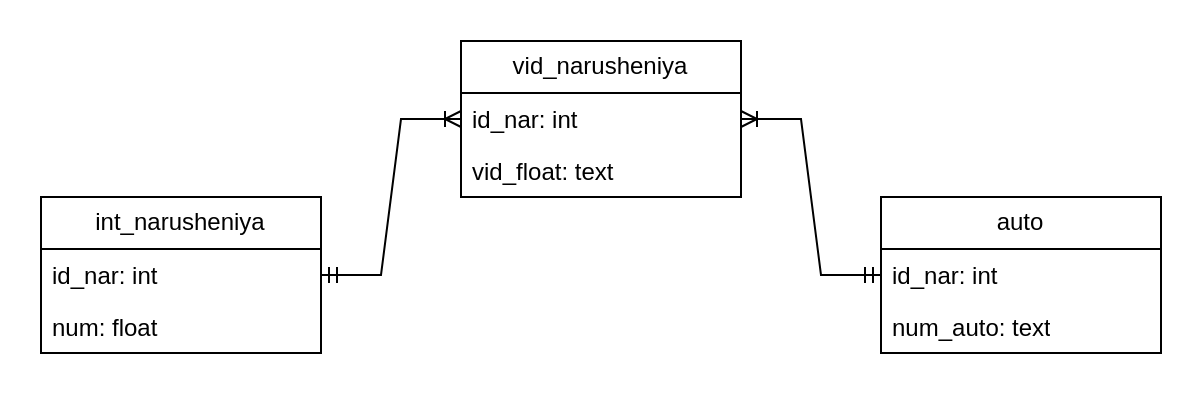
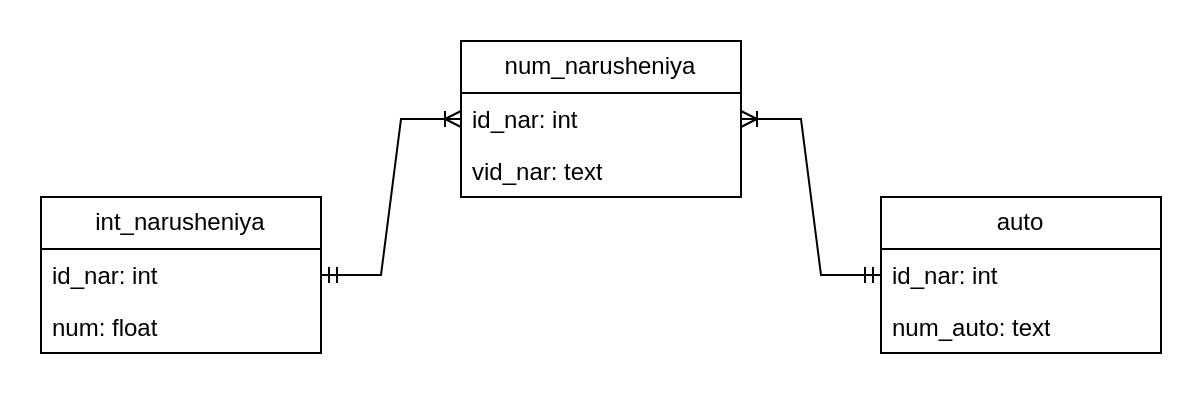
(601, 67) -> (601, 67)
(561, 173) -> (551, 173)
